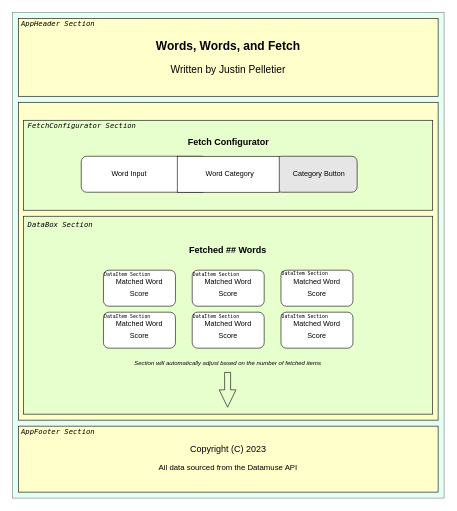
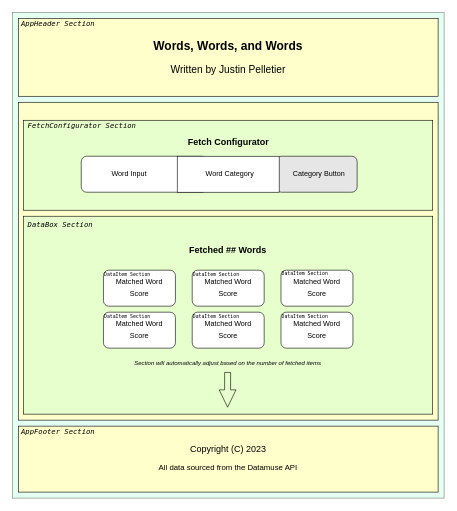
(228, 45) -> (228, 45)
